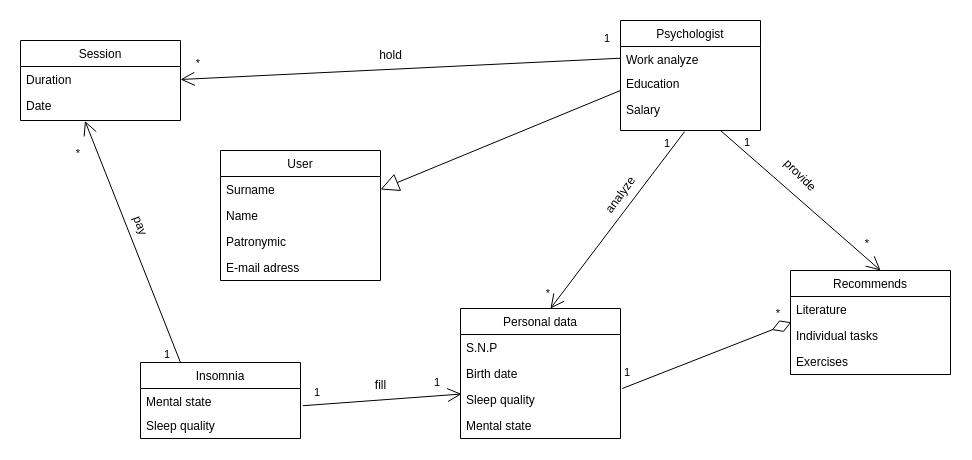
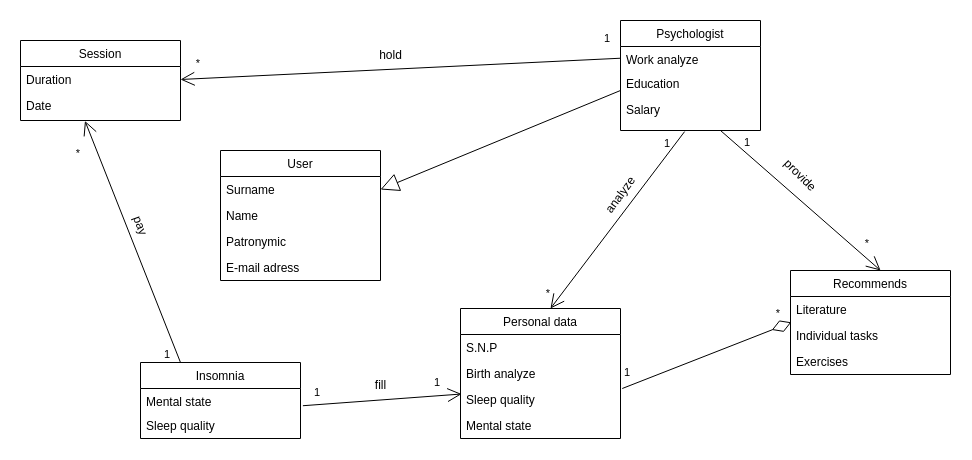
(496, 374) -> (505, 374)
